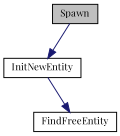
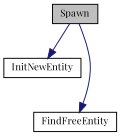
(56, 91) -> (90, 63)
